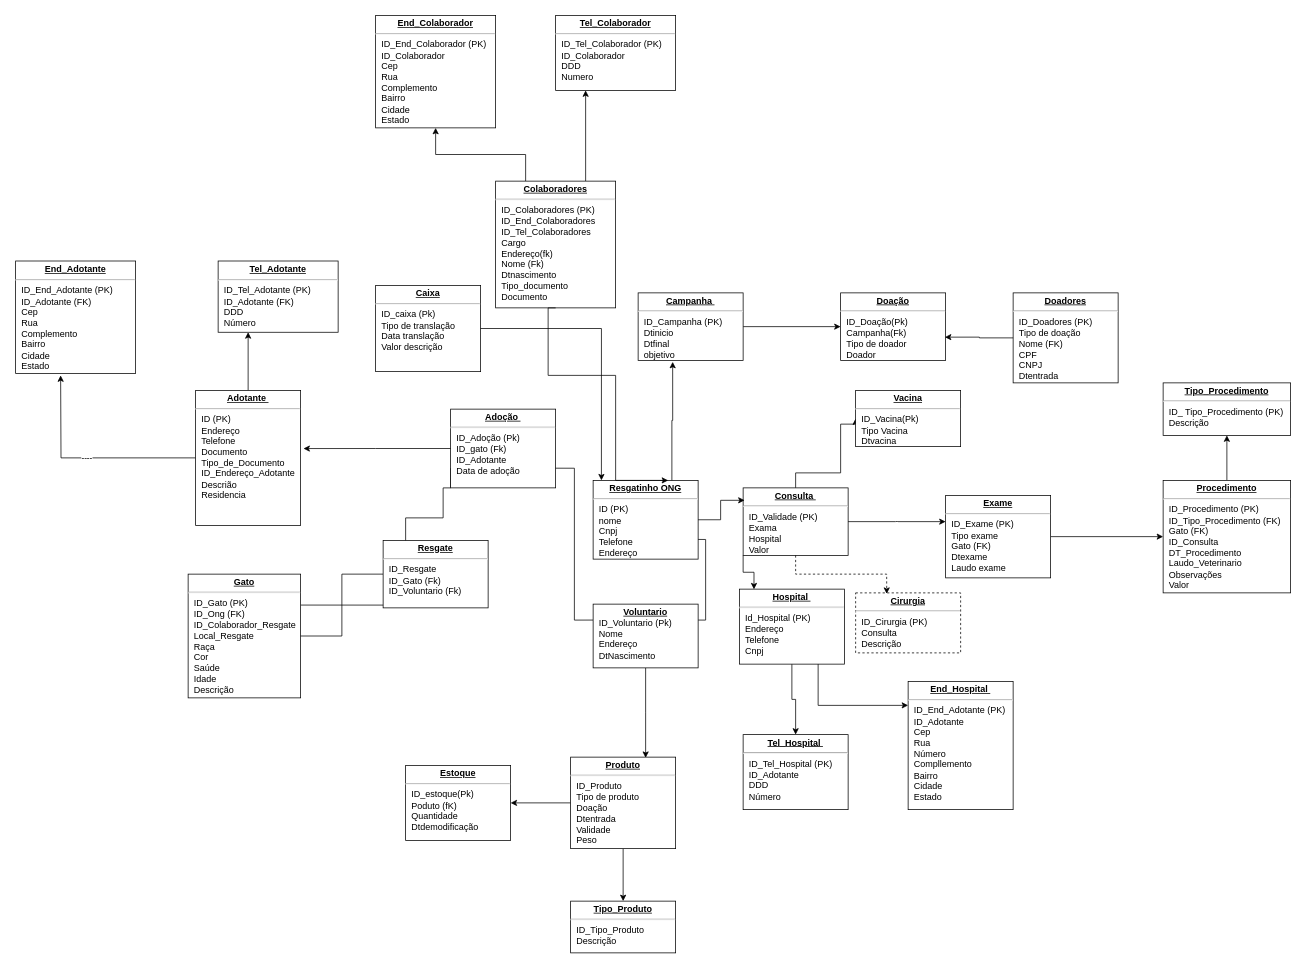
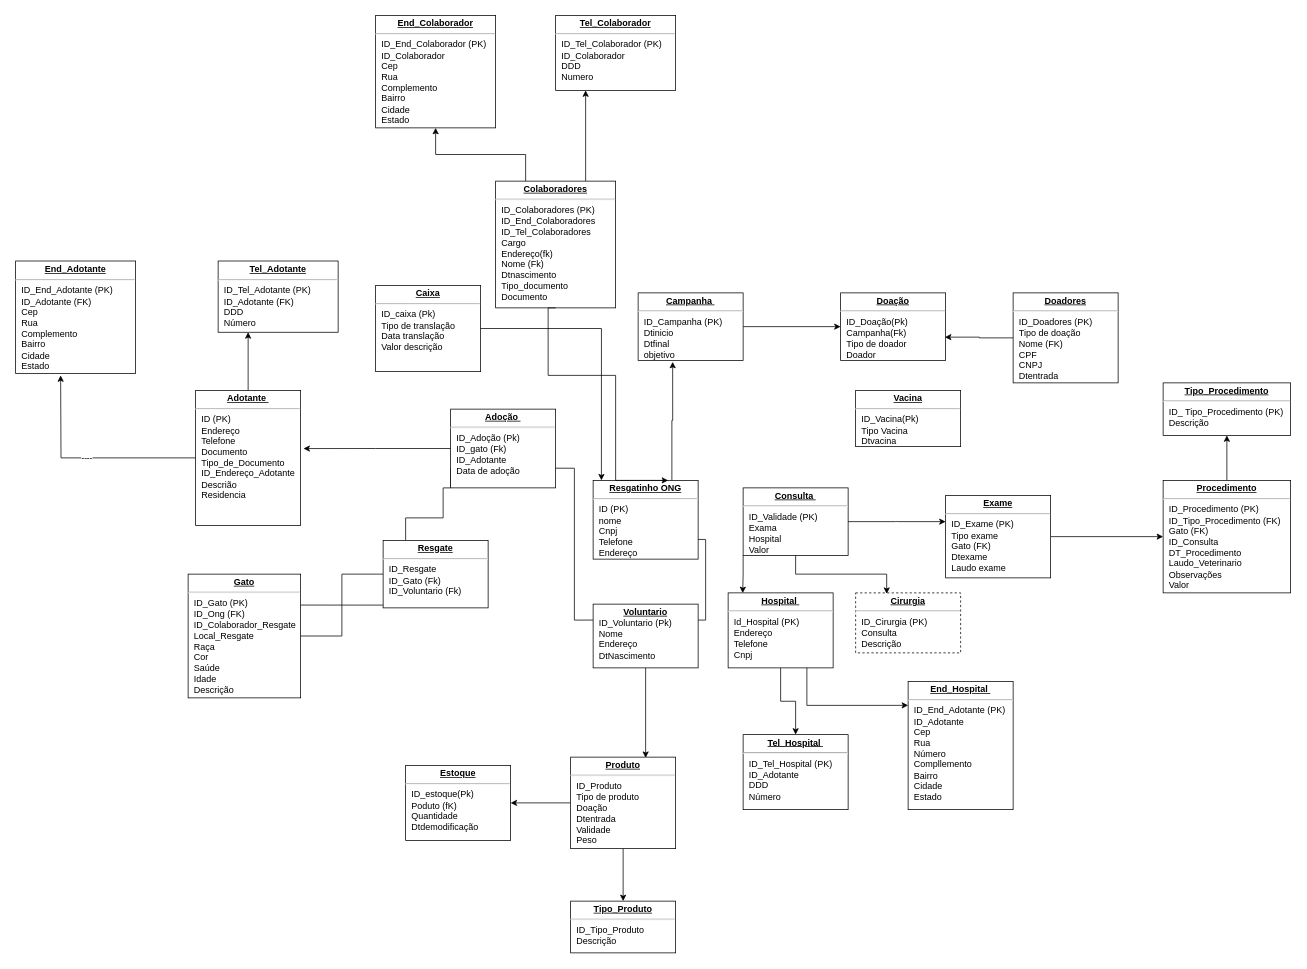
(840, 441) -> none
(720, 512) -> none
(839, 574) -> (839, 574)
(792, 627) -> (780, 630)
